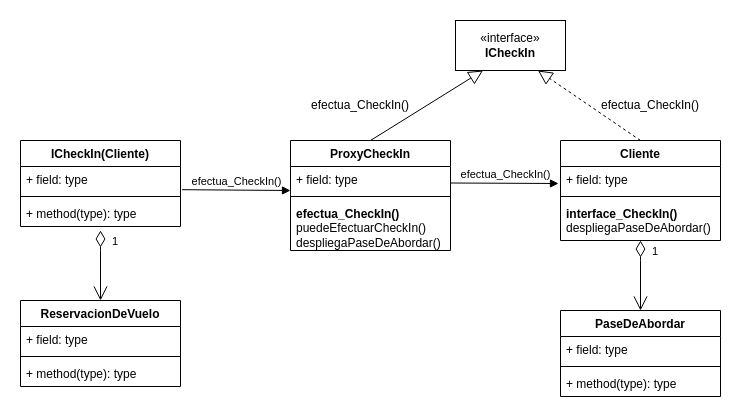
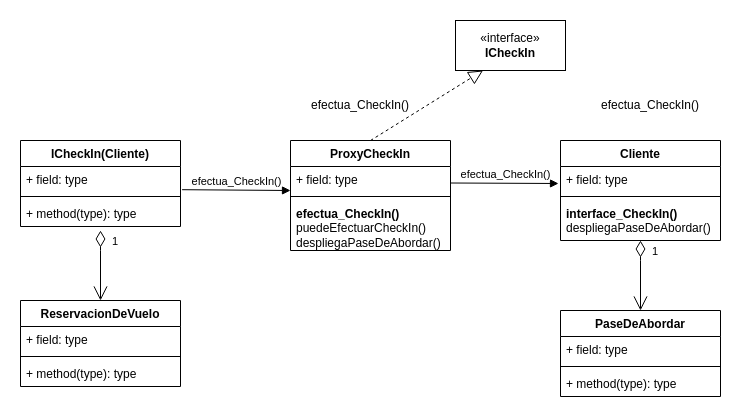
(421, 109) -> (421, 109)
(595, 109) -> none
